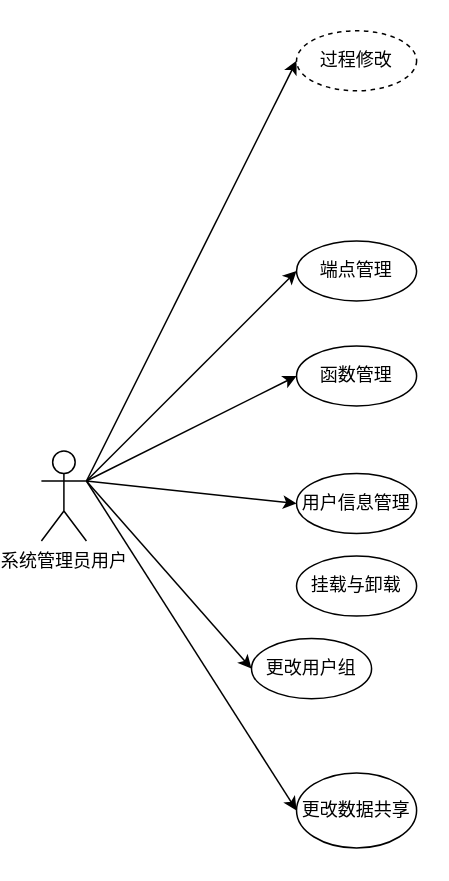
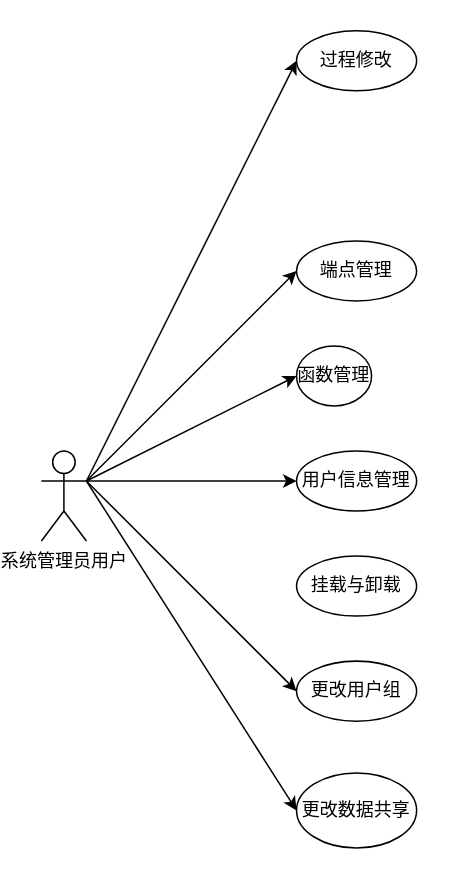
(356, 61) -> (356, 61)
(356, 376) -> (334, 376)
(356, 503) -> (356, 481)
(311, 668) -> (356, 691)
